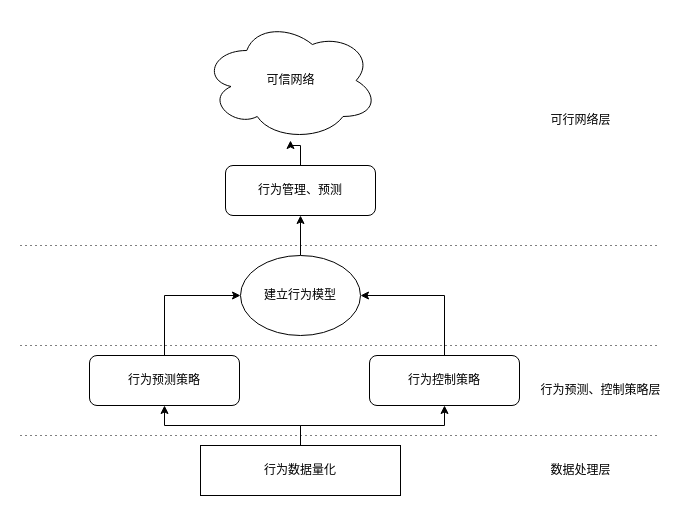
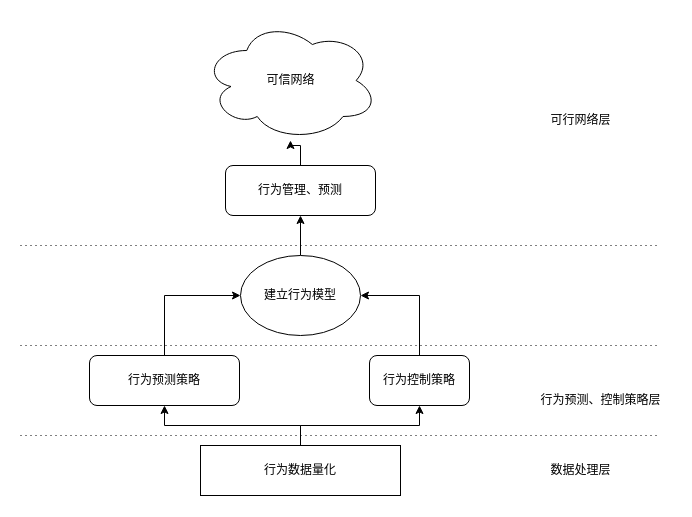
(445, 381) -> (420, 381)
(601, 391) -> (601, 401)
